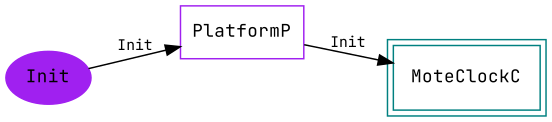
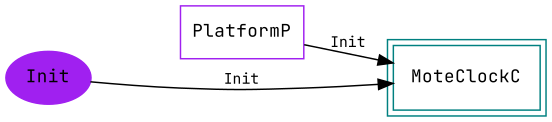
(127, 59) -> (234, 90)
